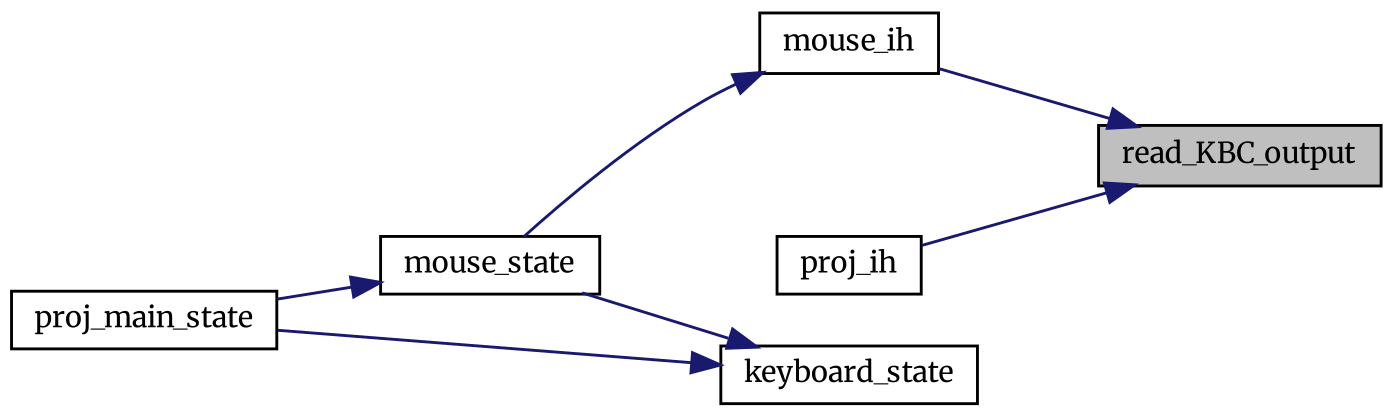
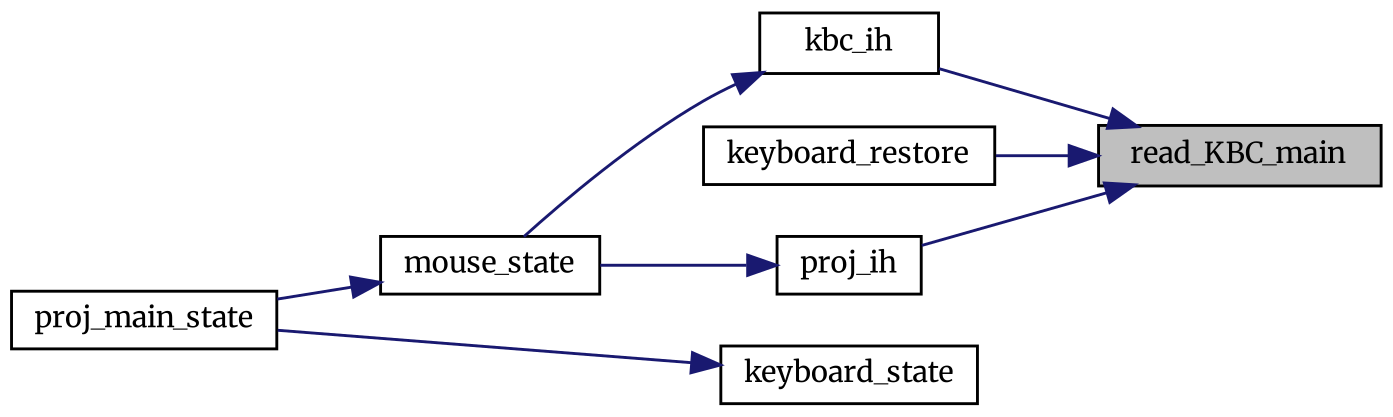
(849, 43) -> (849, 43)
none -> (849, 156)
(1240, 156) -> (1240, 156)
(655, 316) -> (673, 265)
